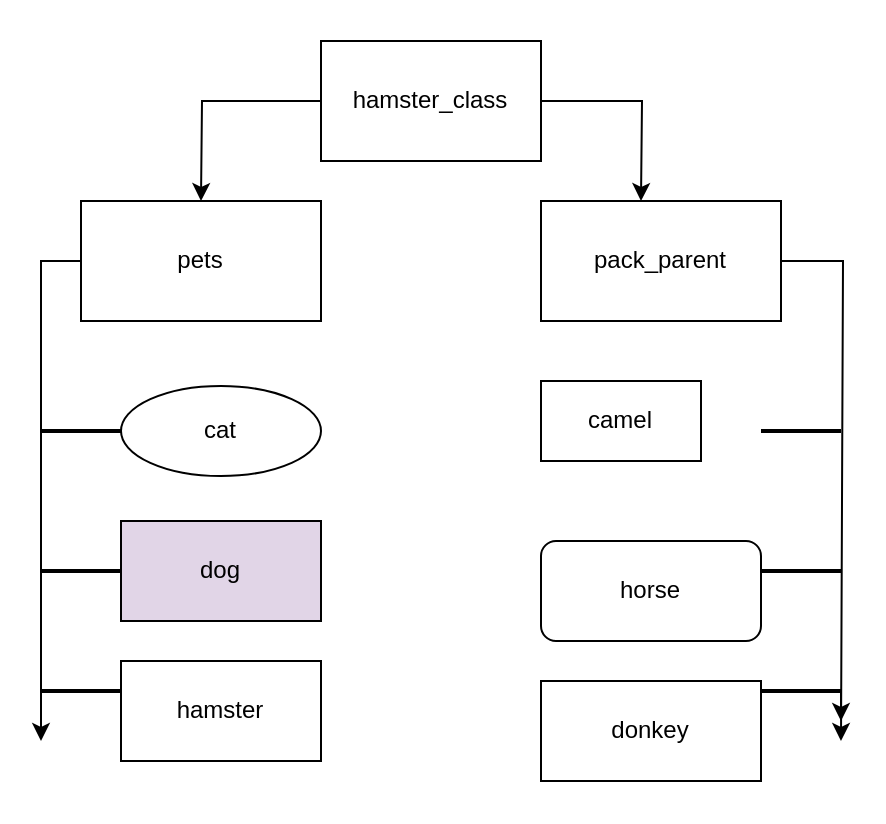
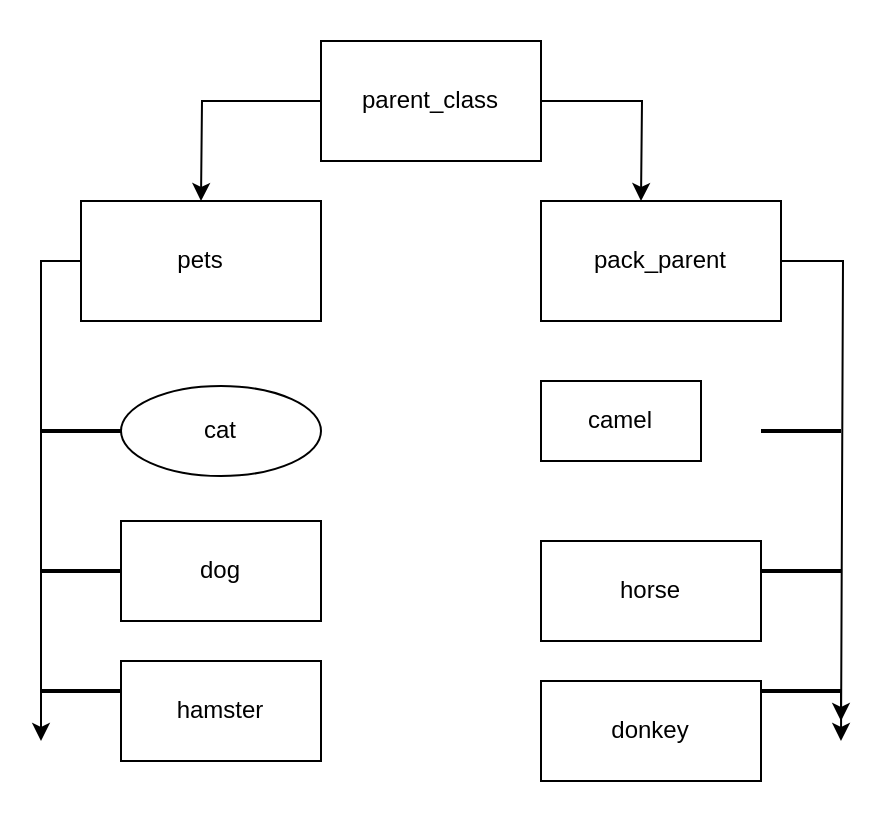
(431, 101) -> (431, 101)
(221, 571) -> (221, 571)
(651, 591) -> (651, 591)
